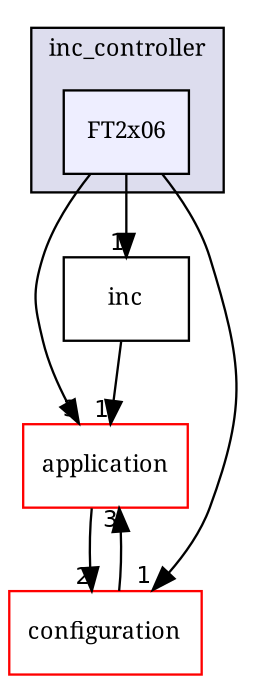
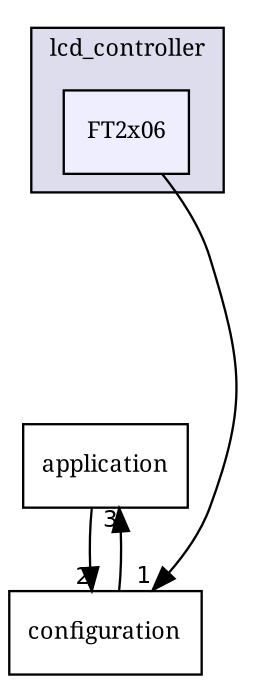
(127, 50) -> (127, 50)
(36, 285) -> none
(126, 299) -> none
(105, 466) -> (105, 466)
(105, 633) -> (105, 633)
